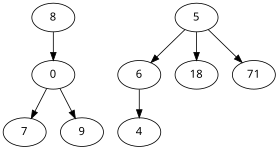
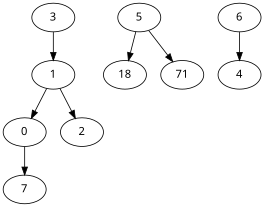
none -> (53, 18)
(53, 18) -> (53, 75)
(171, 43) -> none
(82, 132) -> none
none -> (82, 132)
